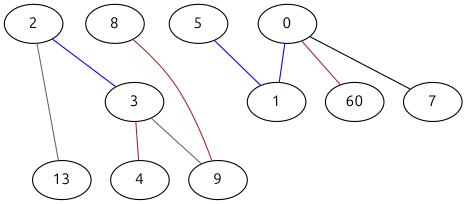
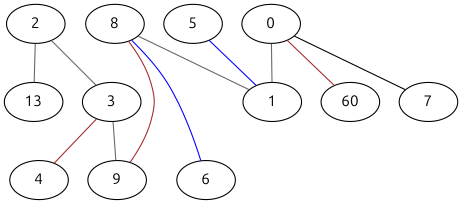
(84, 63) -> (74, 63)
none -> (194, 63)
(282, 63) -> (272, 63)
none -> (206, 180)
